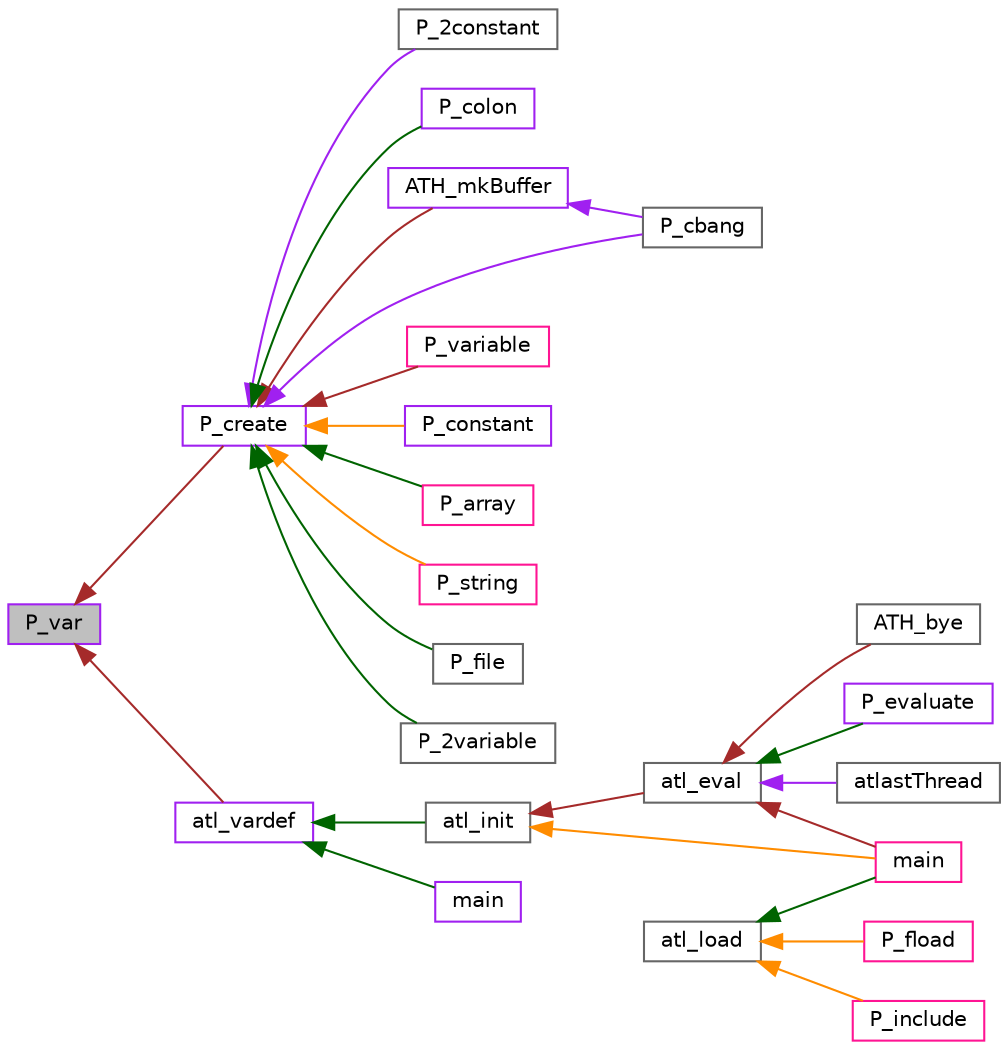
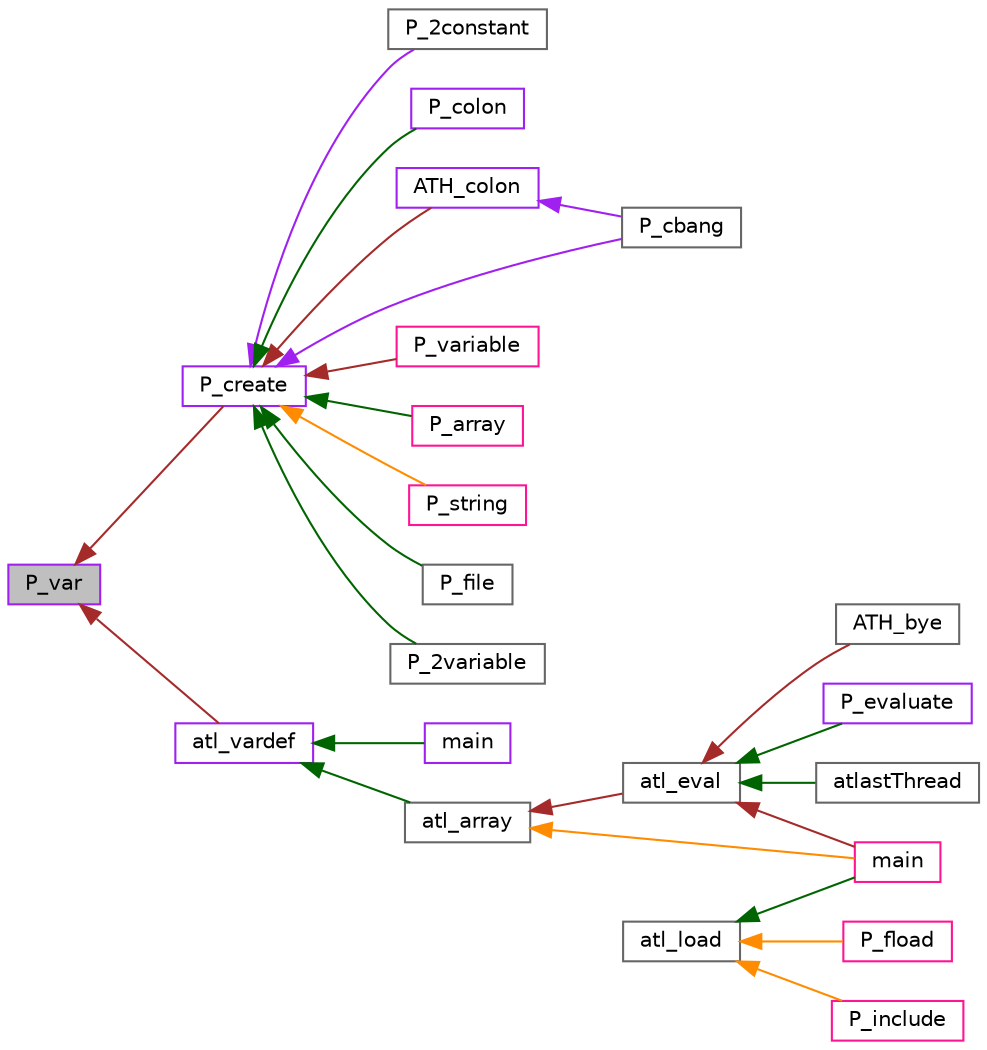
(478, 188) -> (468, 188)
(478, 426) -> none
(810, 783) -> (789, 783)
(478, 822) -> (468, 822)
